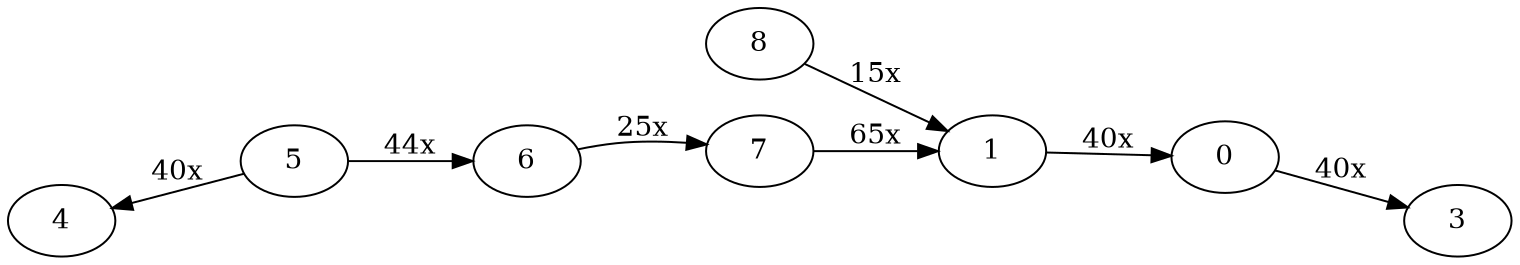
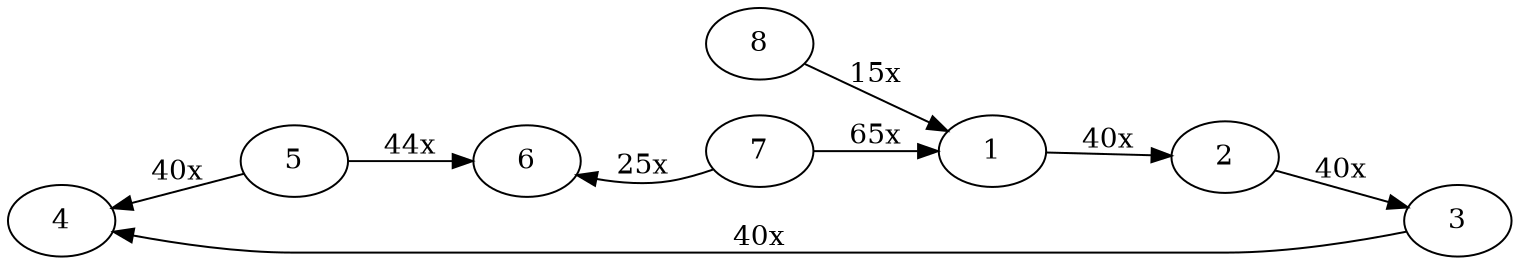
(632, 142) -> (655, 183)
(1225, 157) -> (1225, 157)
none -> (770, 253)
